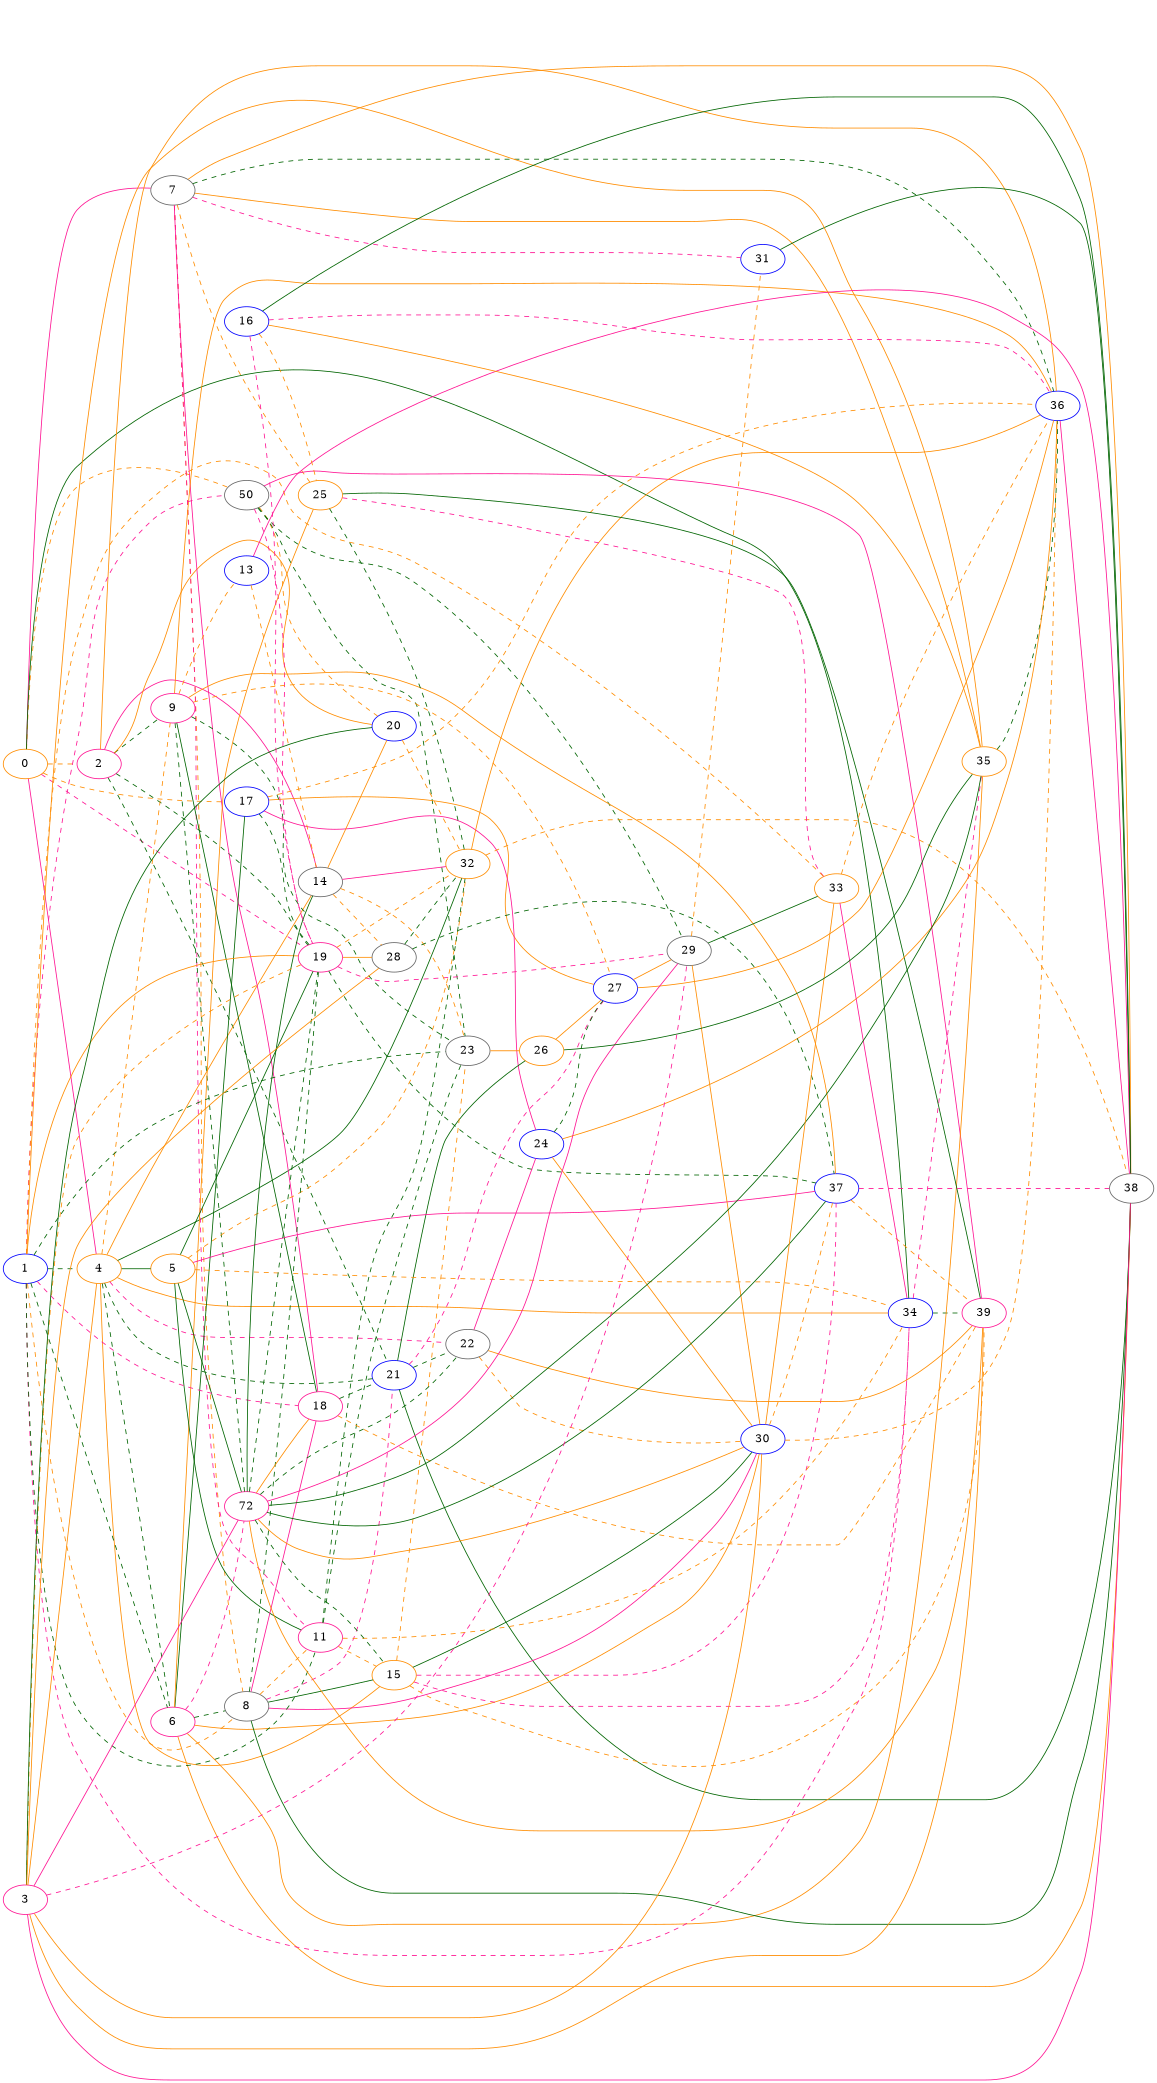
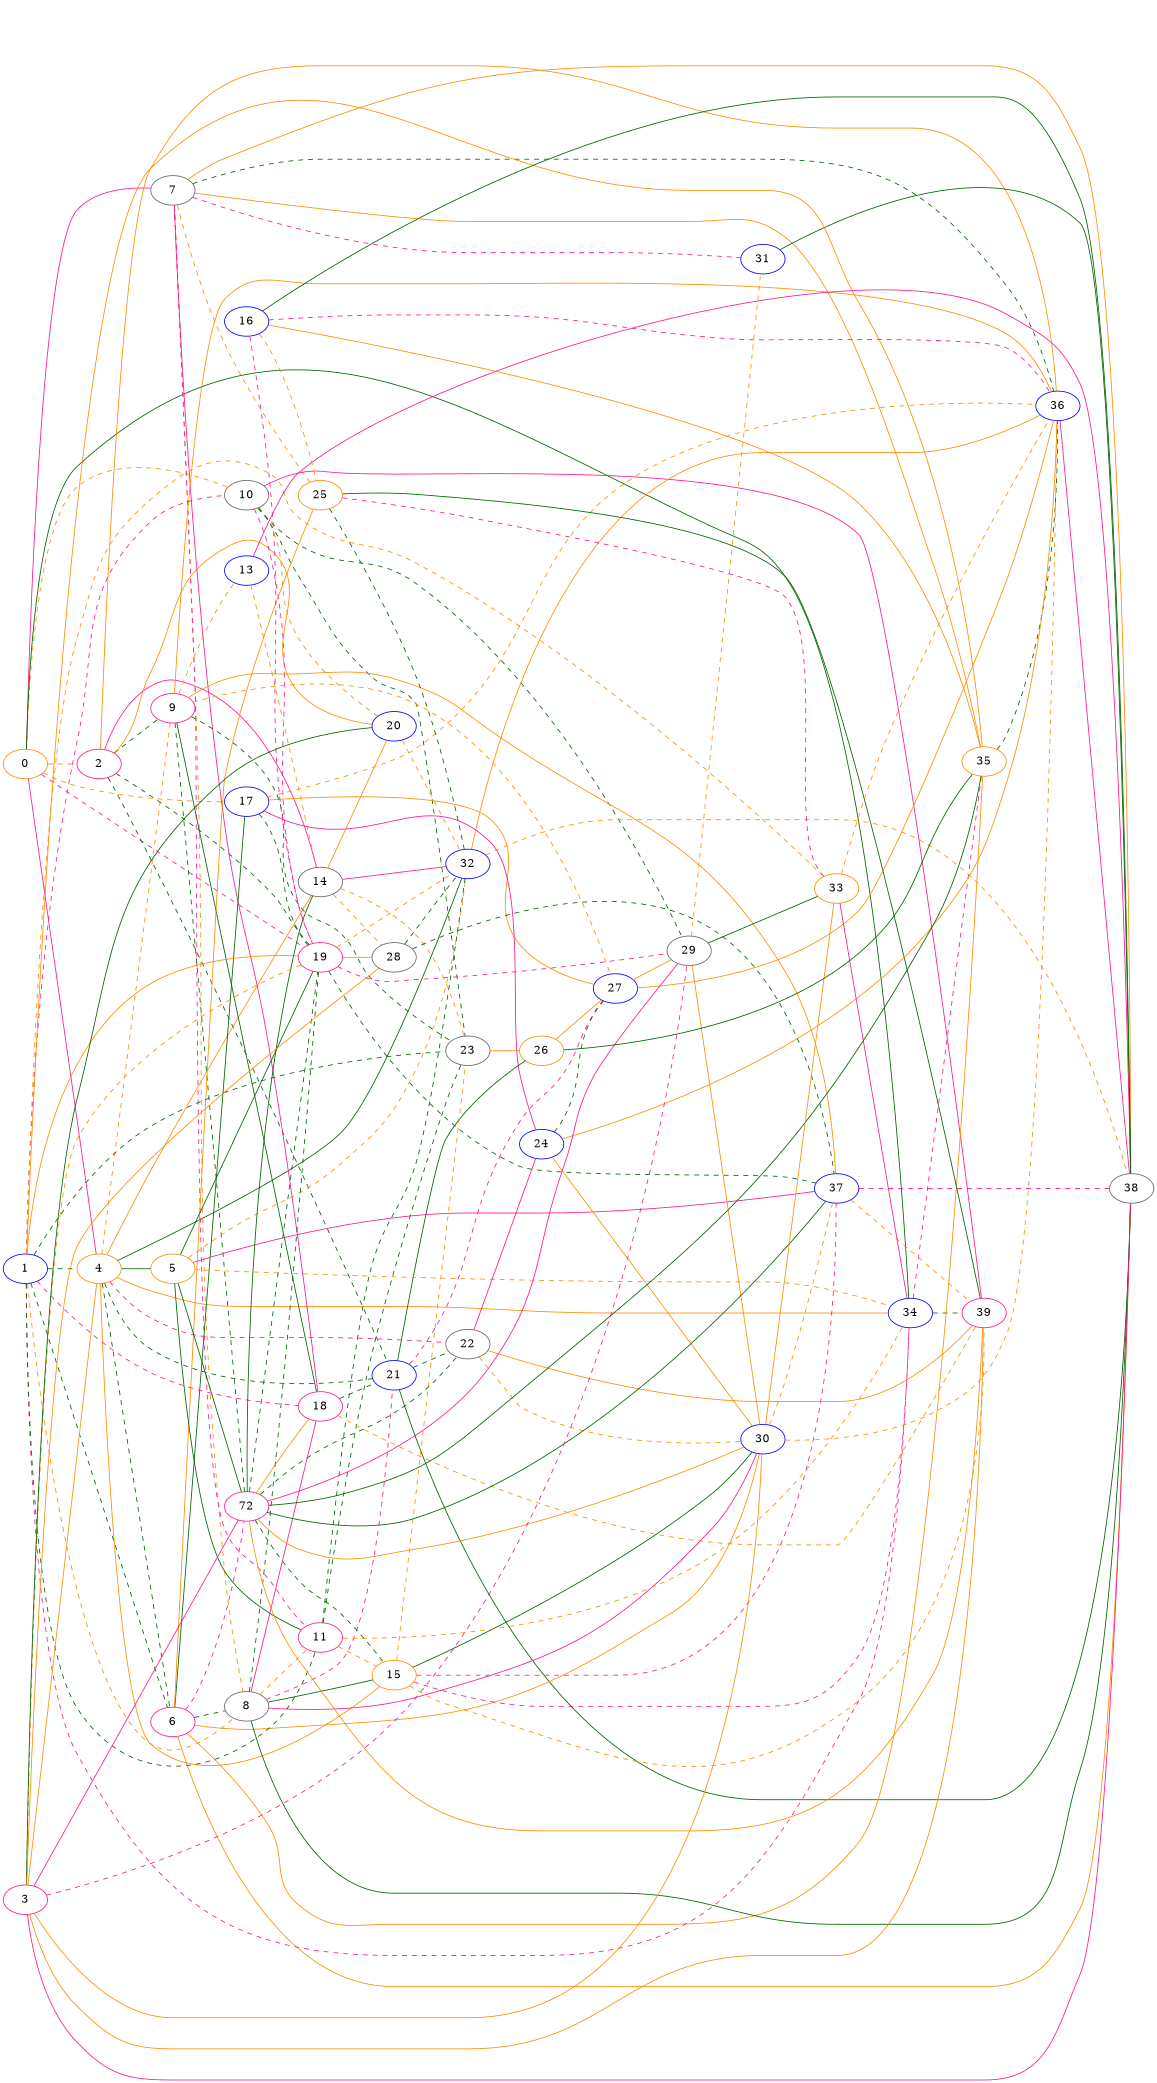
(247, 495) -> (247, 495)
(468, 864) -> (468, 864)
